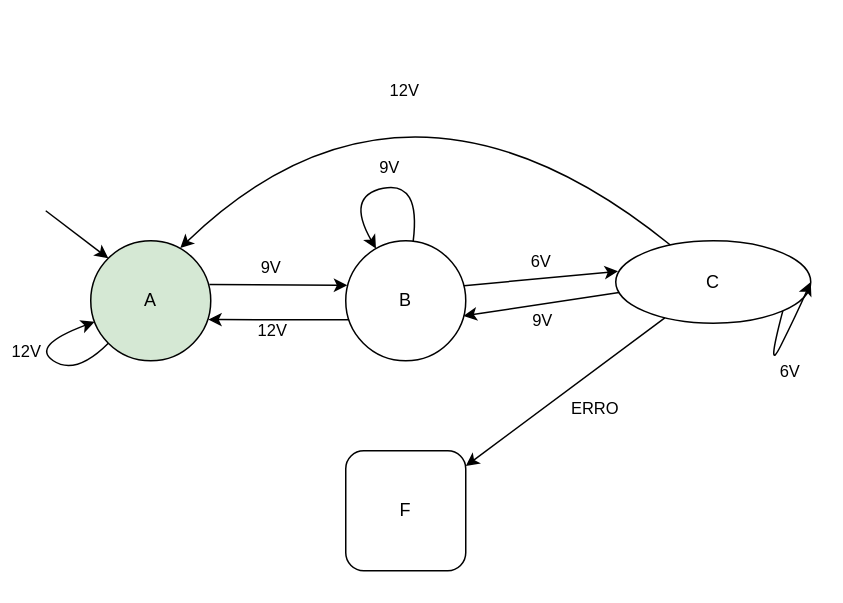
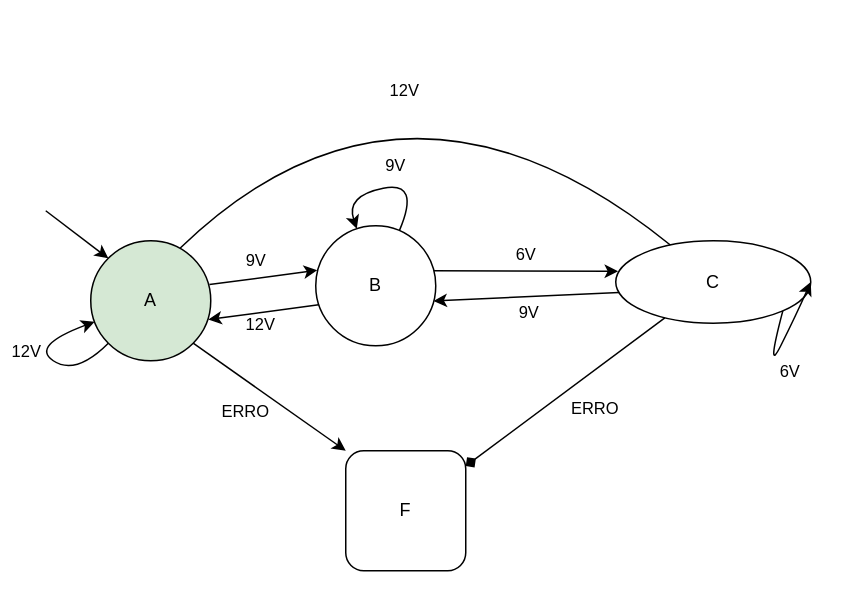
(189, 240) -> (186, 244)
(406, 301) -> (376, 286)
none -> (265, 394)
(475, 459) -> (476, 459)
